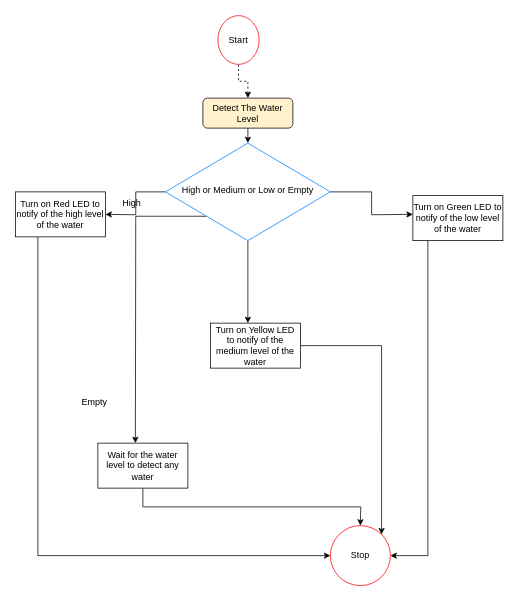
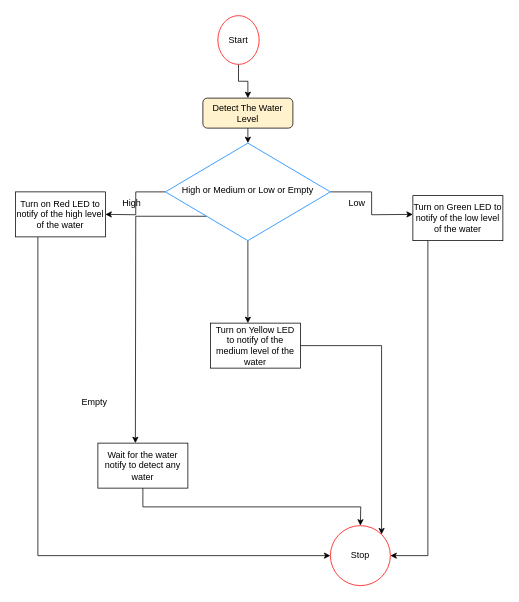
(241, 81) -> (241, 81)
none -> (357, 203)
(143, 465) -> (143, 465)
